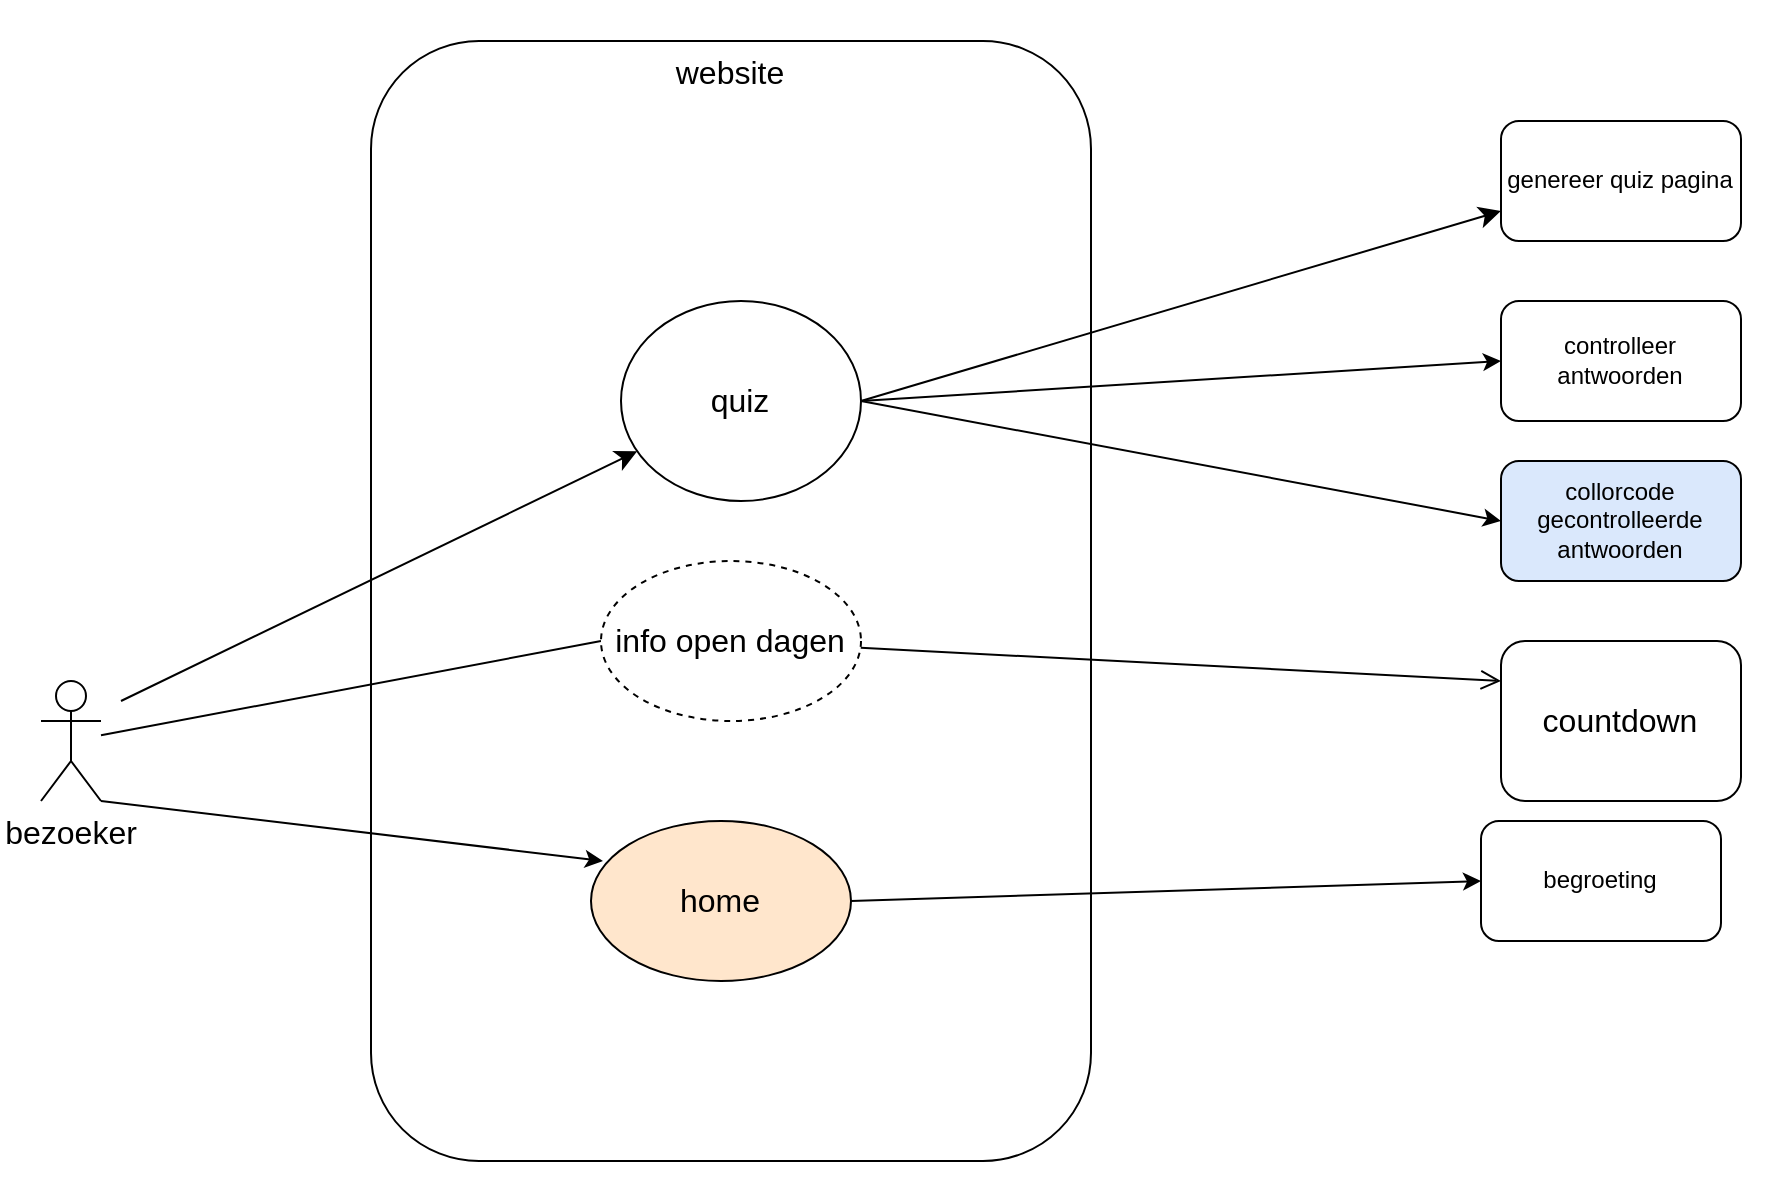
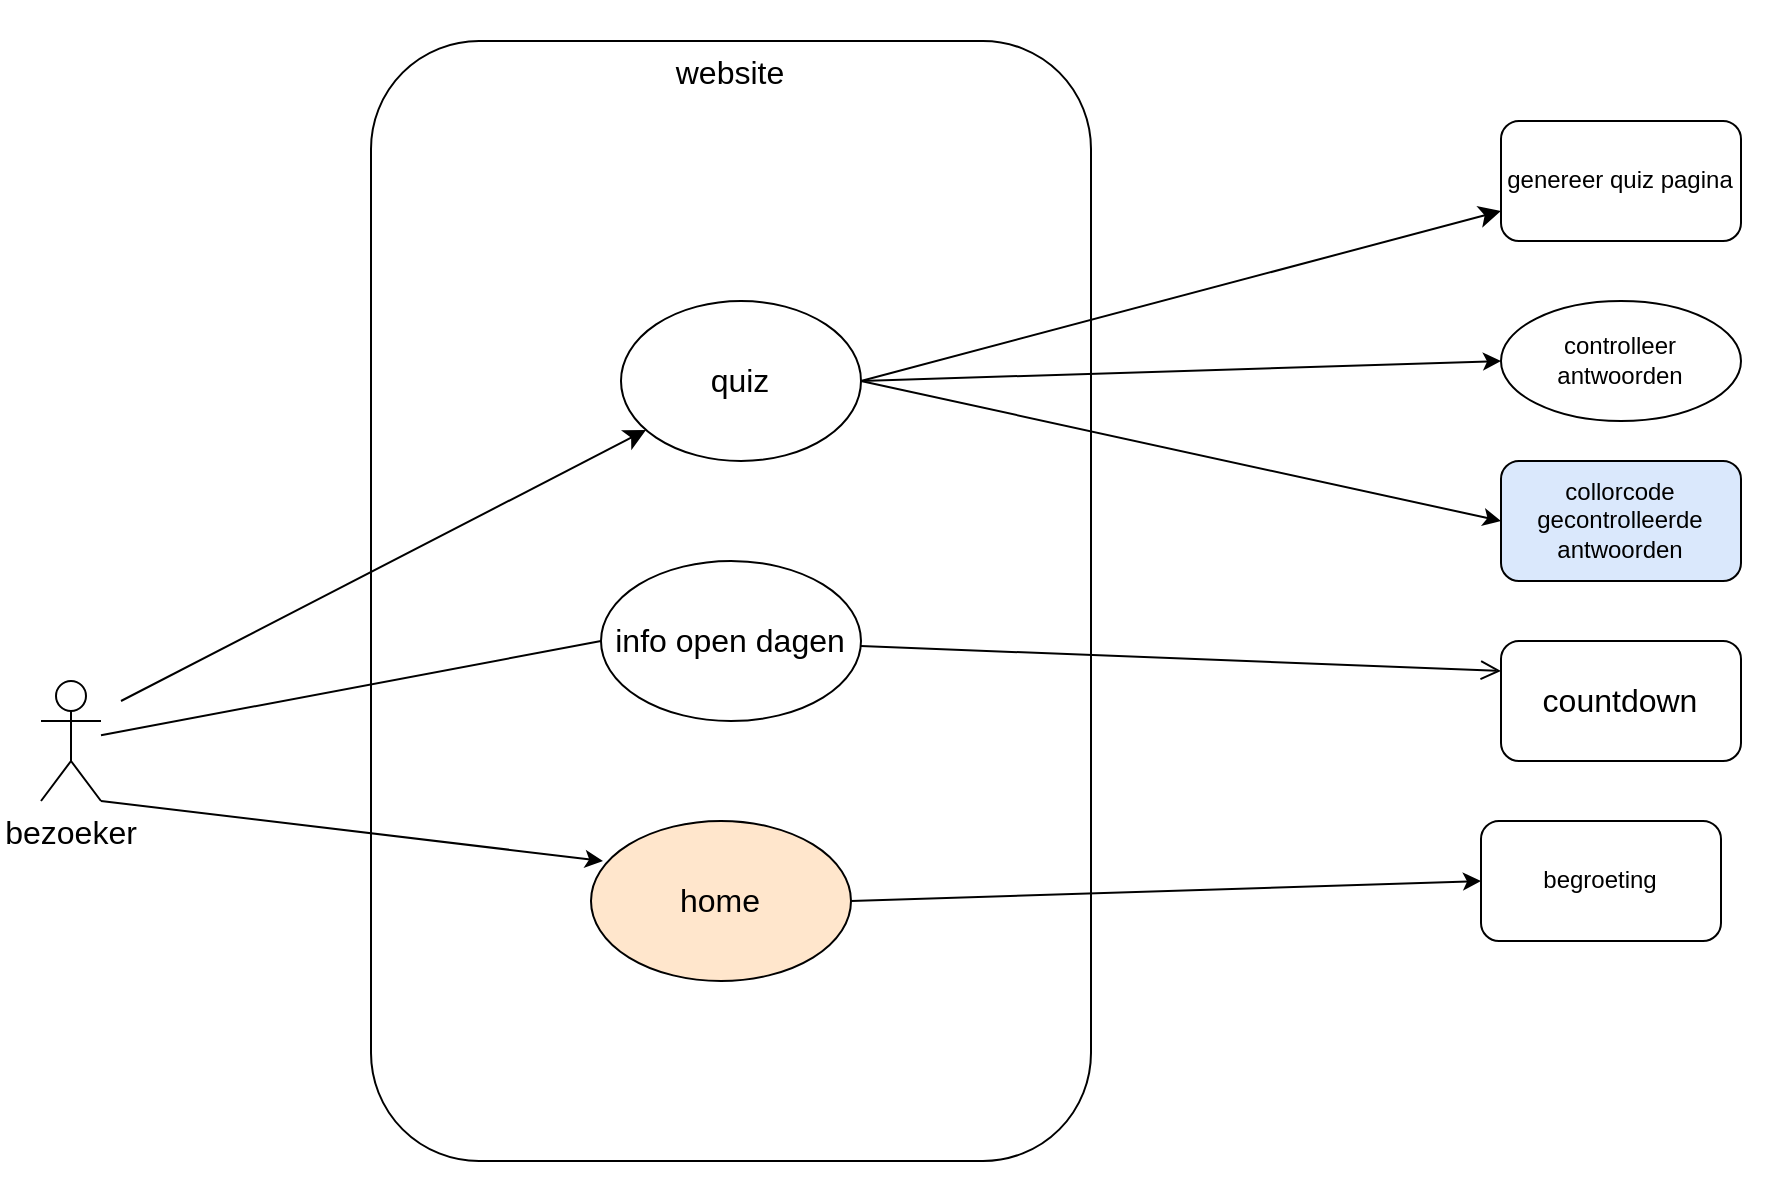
(1621, 361) -> (1621, 361)
(741, 401) -> (741, 381)
(731, 641) -> (731, 641)
(1621, 721) -> (1621, 701)
